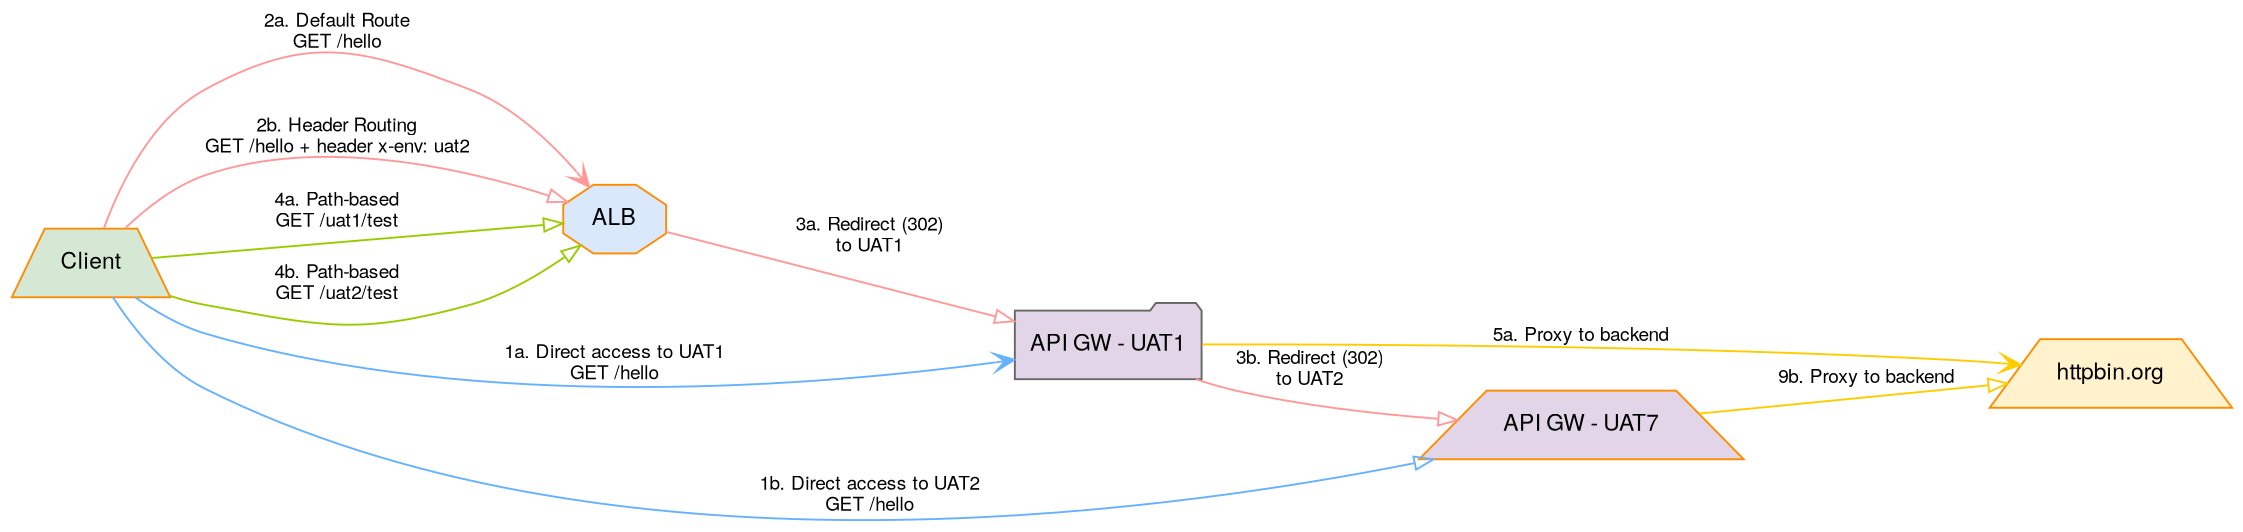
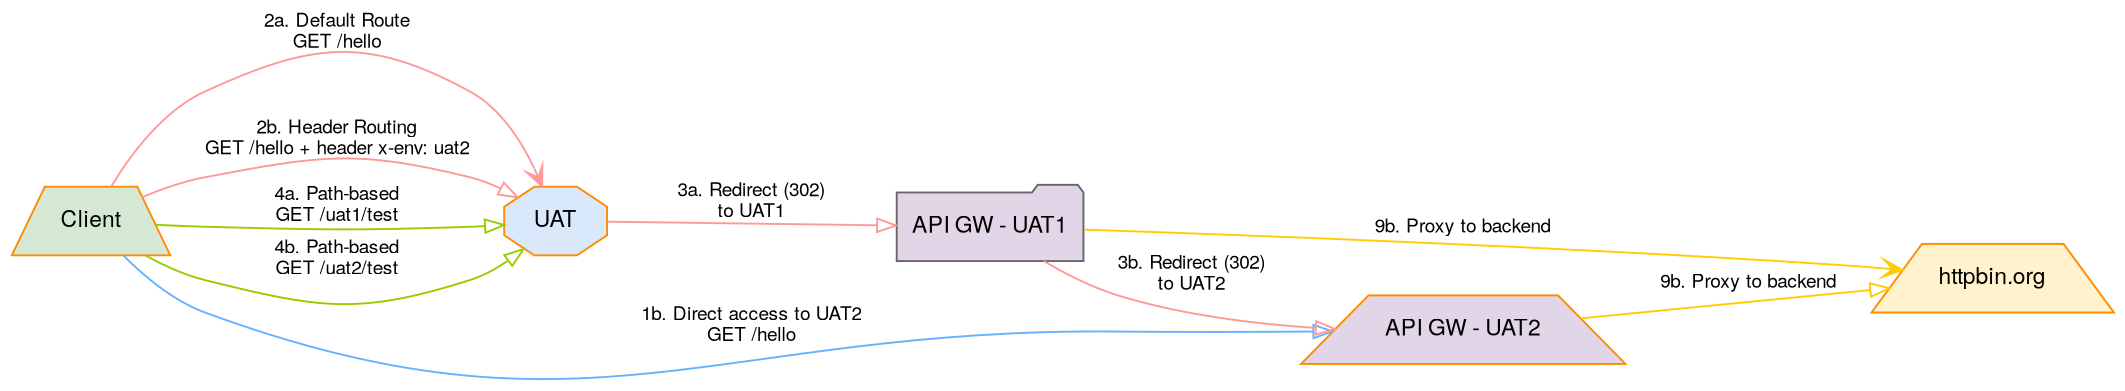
(615, 219) -> (556, 221)
(1581, 336) -> (1463, 228)
(559, 385) -> none
(1581, 425) -> (1463, 330)
